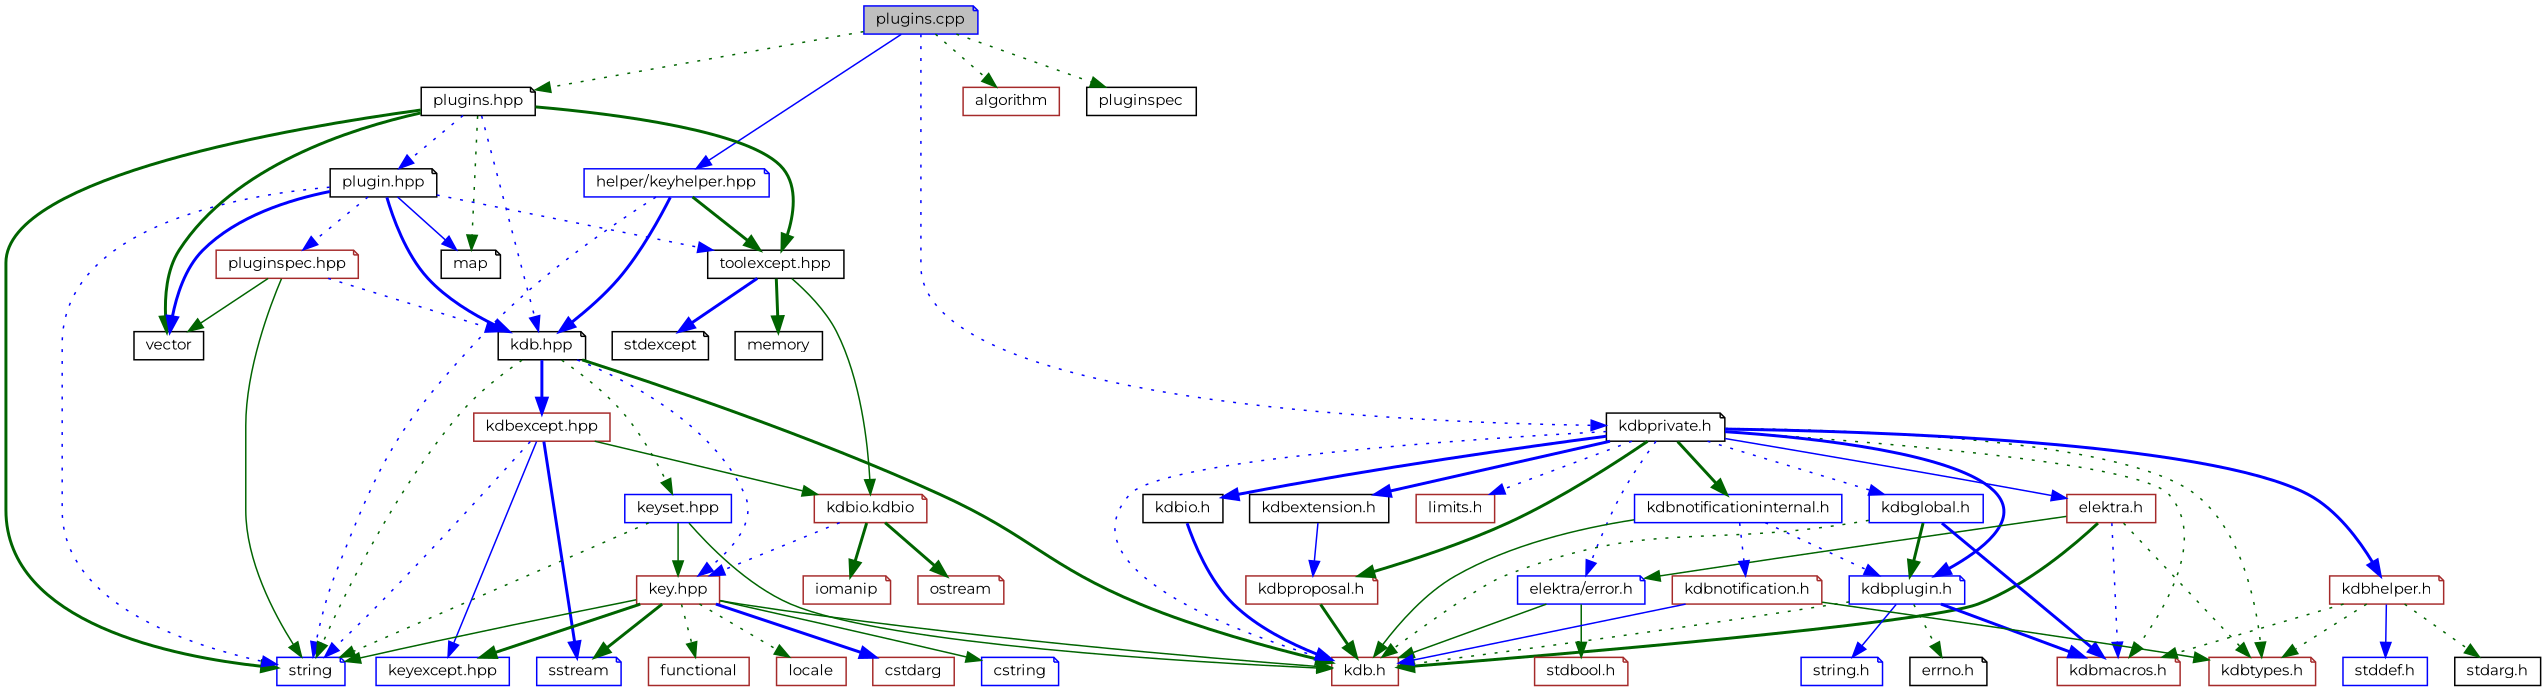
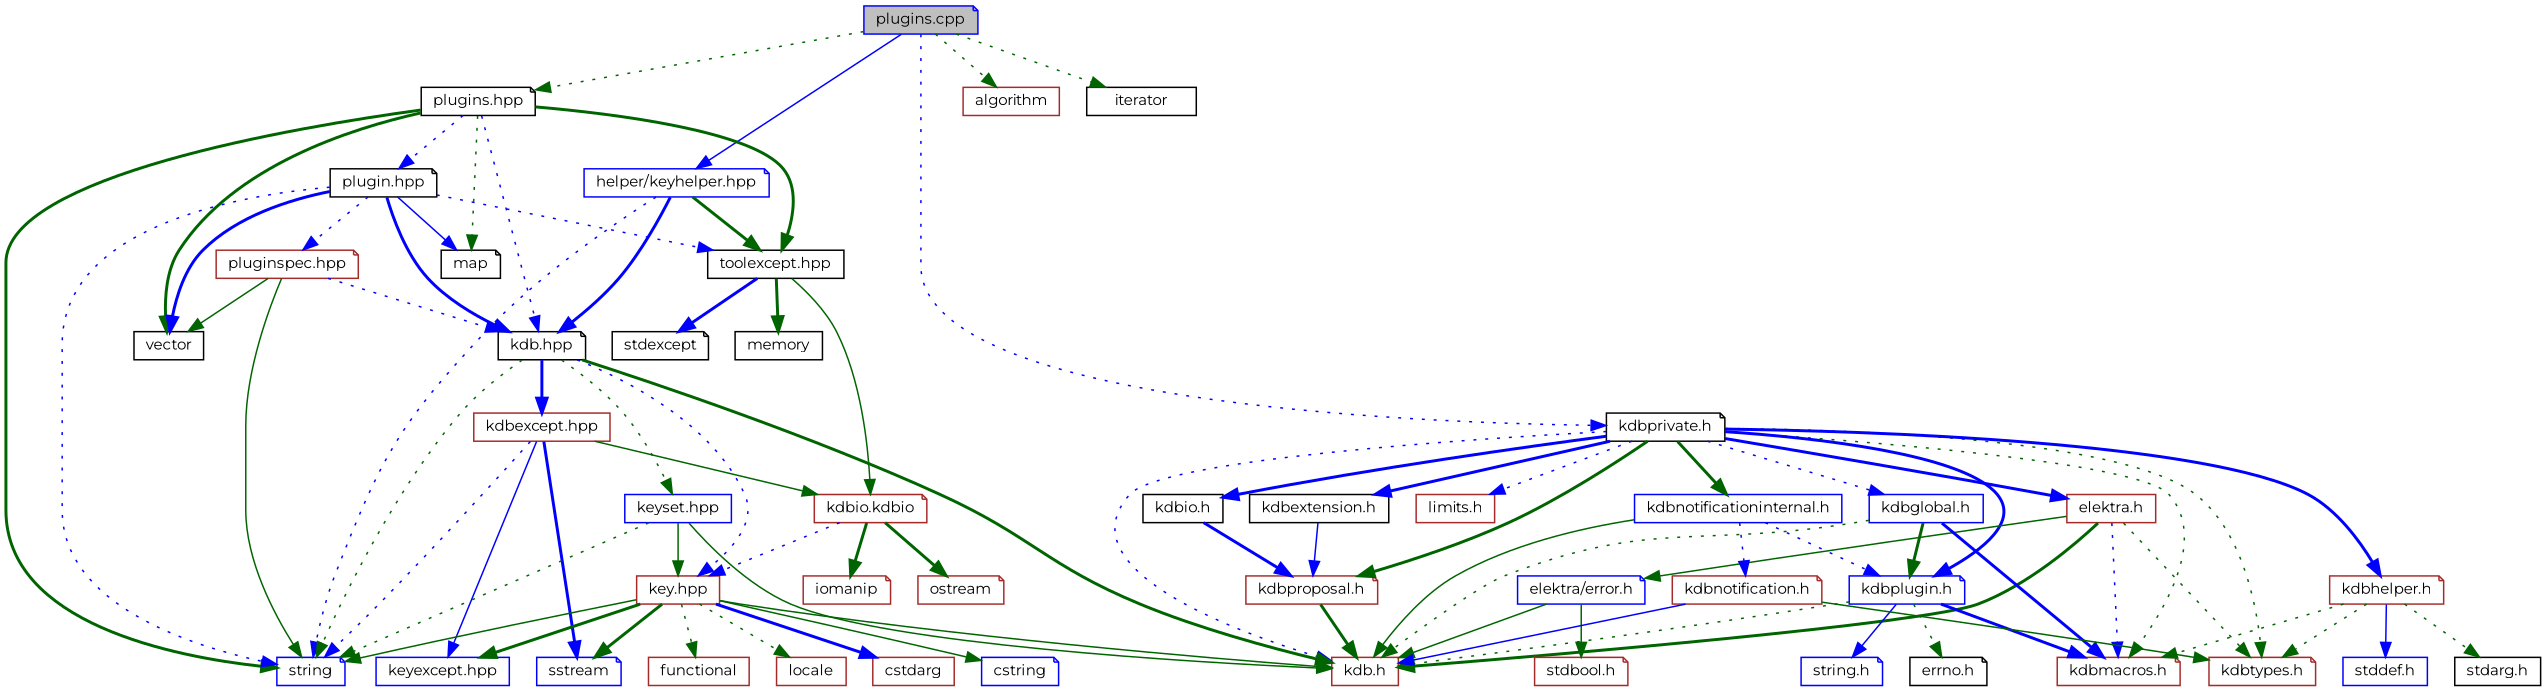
(1142, 101) -> (1142, 101)
(1888, 466) -> (1888, 466)
(1619, 499) -> none
(1235, 606) -> (1241, 545)
